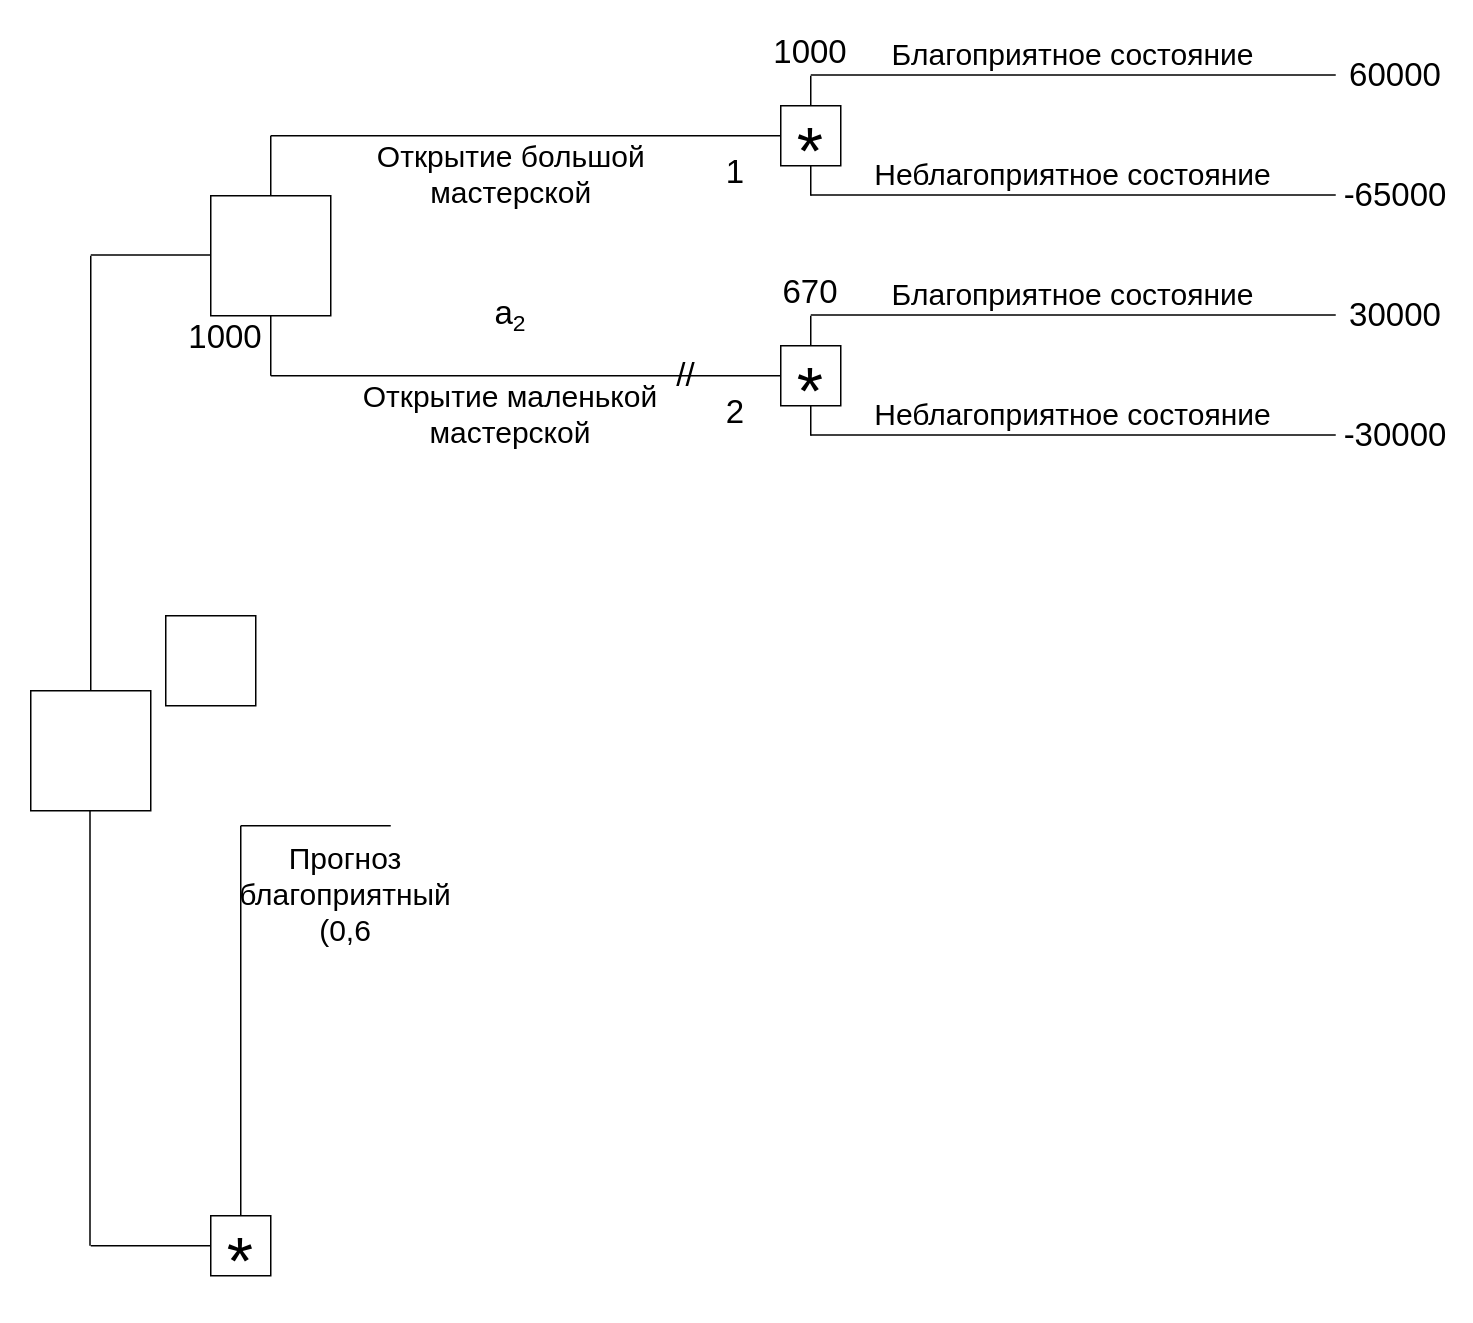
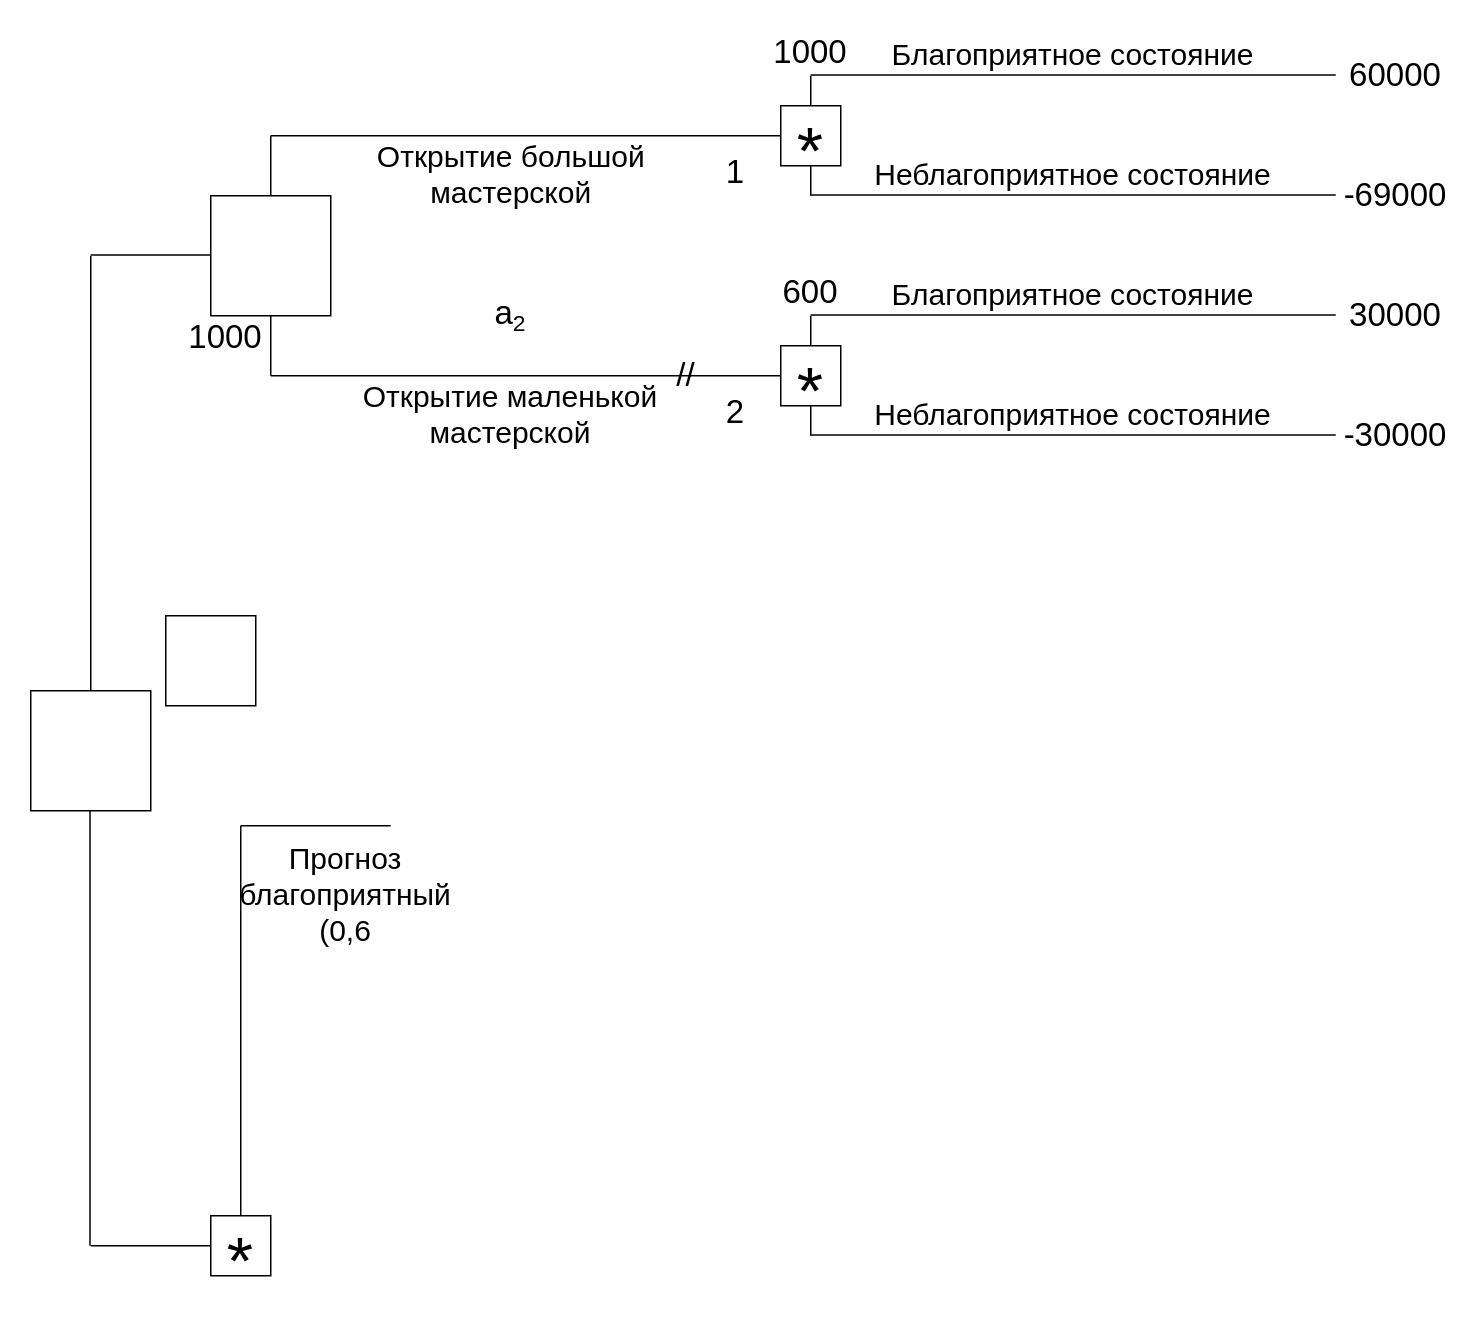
(1396, 196) -> (1396, 196)
(811, 293) -> (811, 293)
